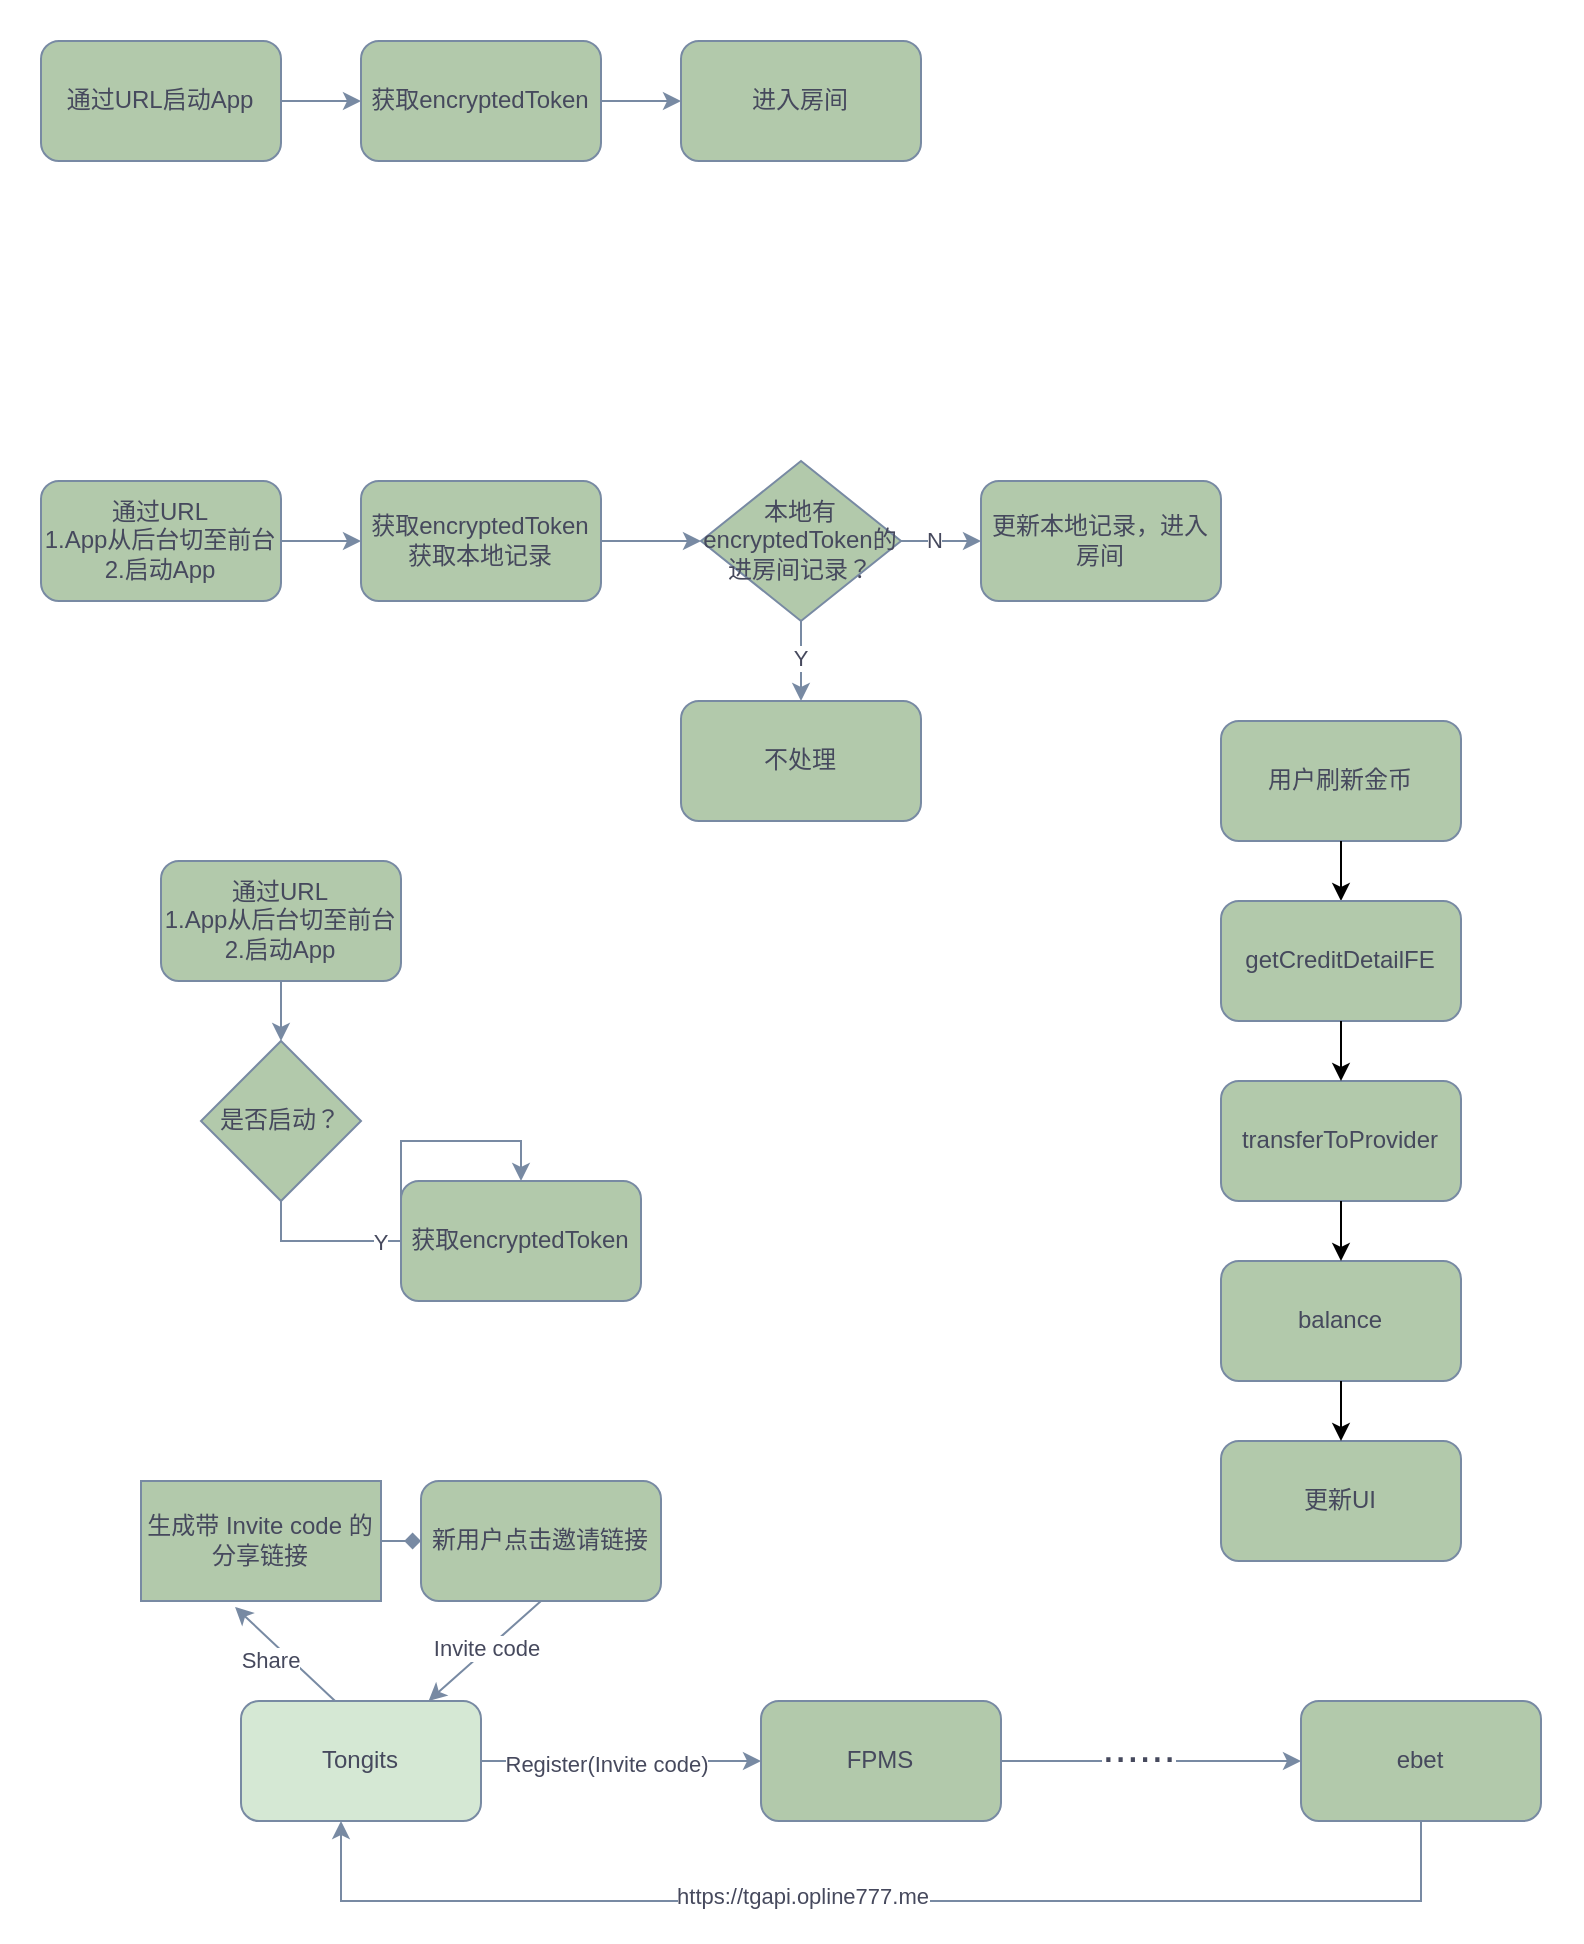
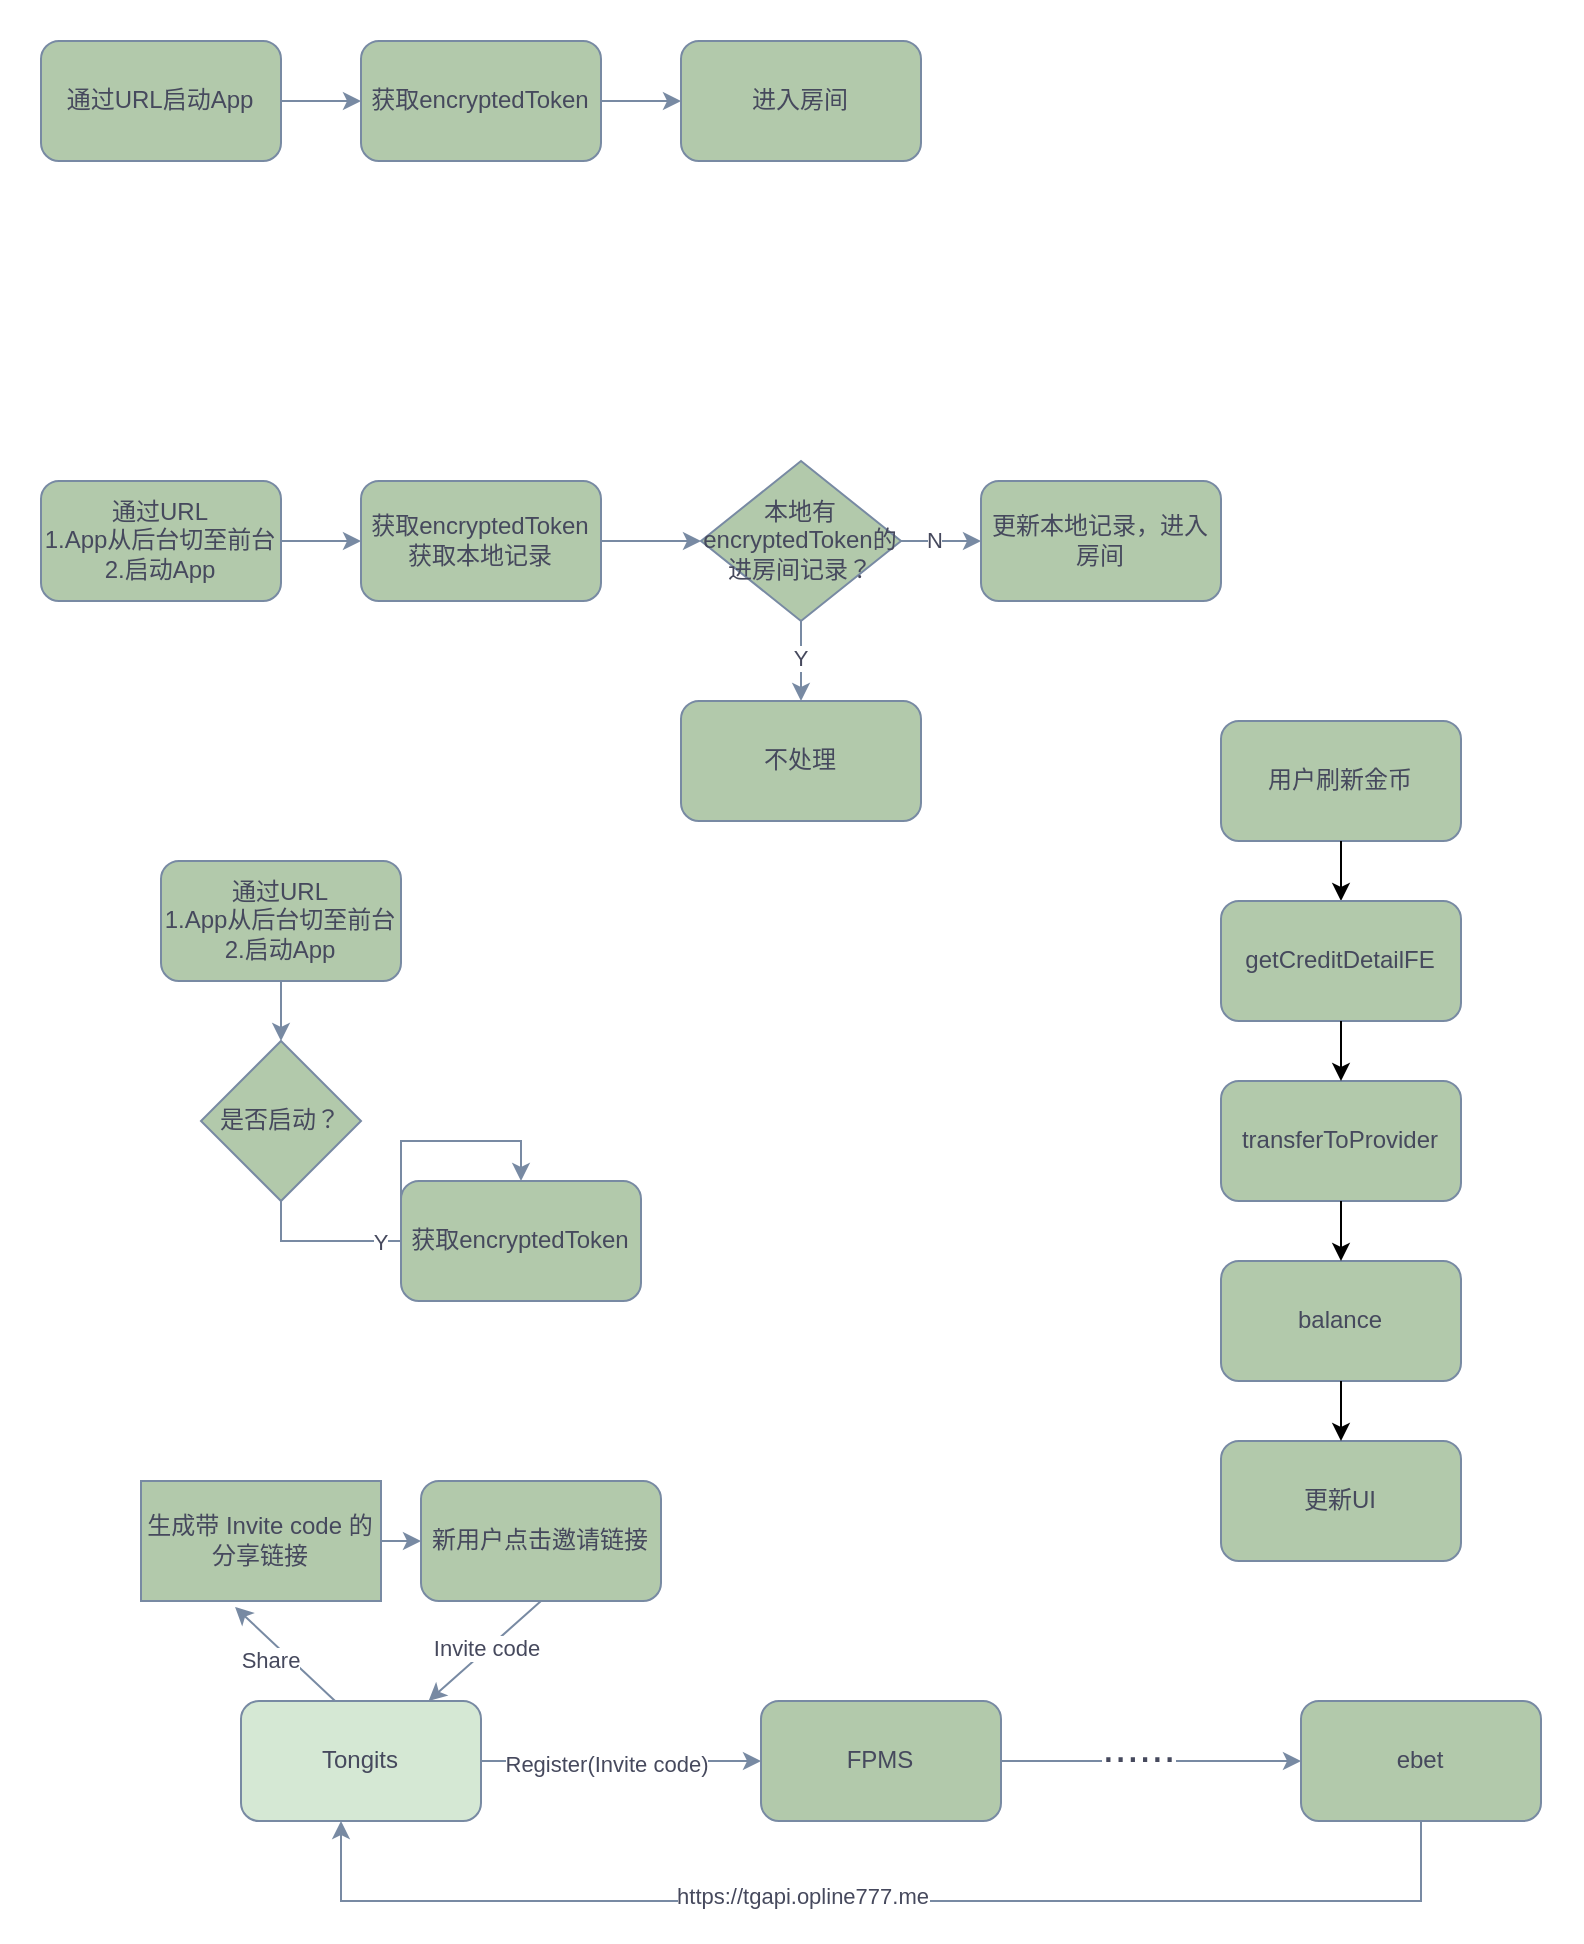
(404, 1541) -> (405, 1541)
